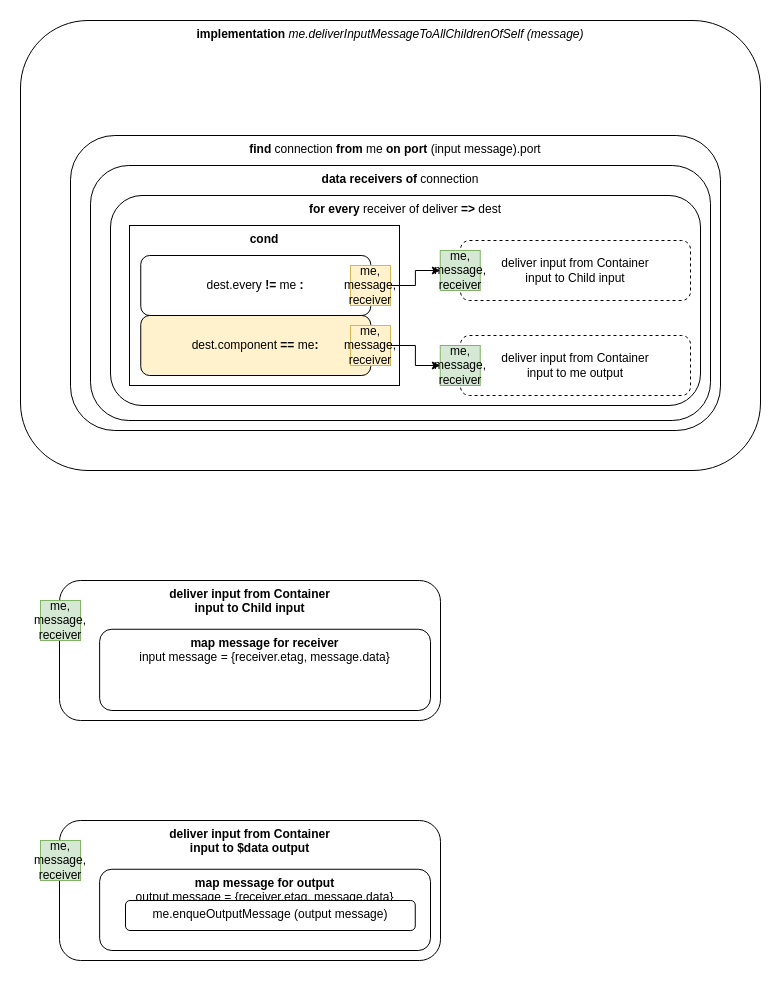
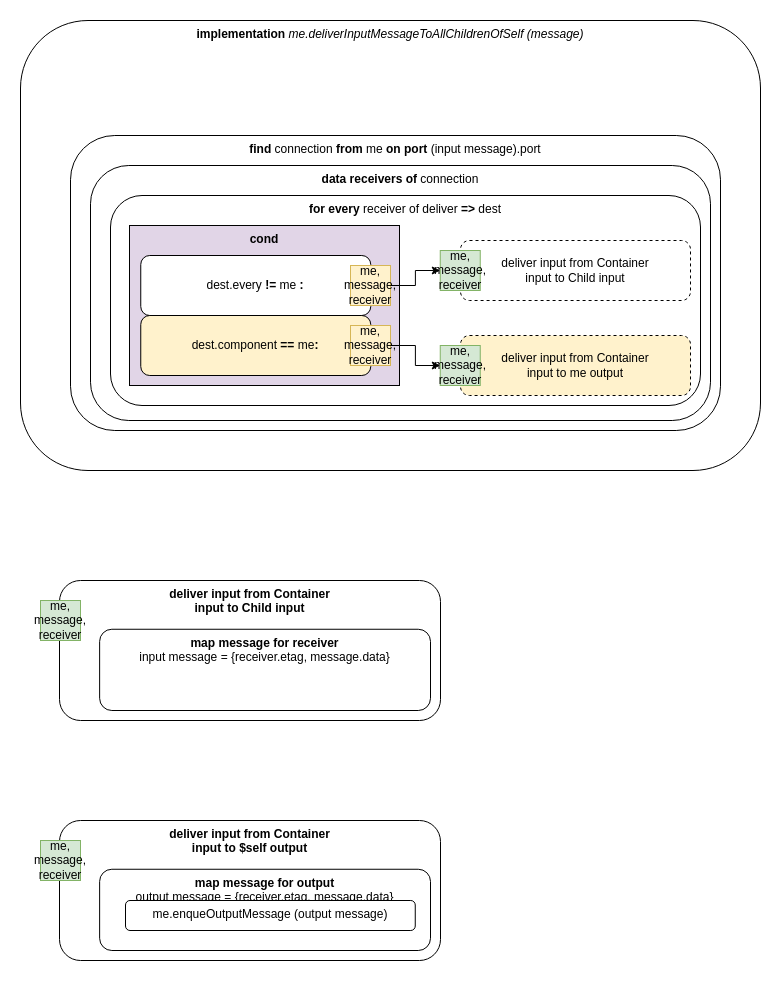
(265, 240) -> (265, 240)
(576, 366) -> (576, 366)
(250, 842) -> (250, 842)
